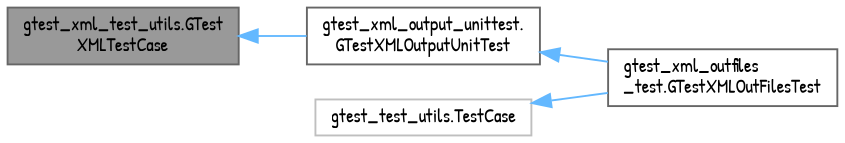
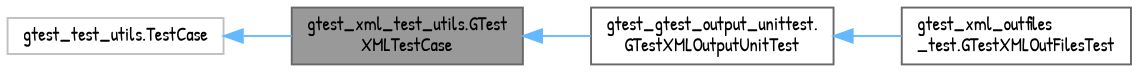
(423, 36) -> (712, 36)
(580, 97) -> (268, 36)
